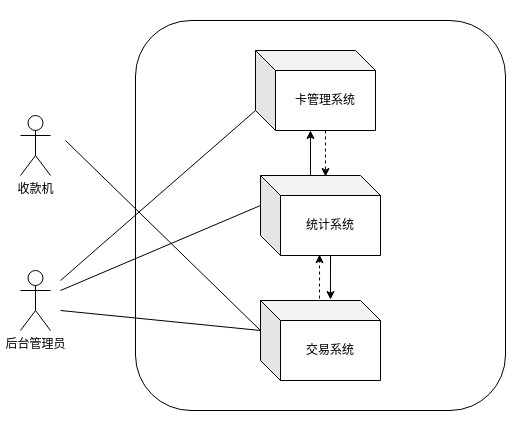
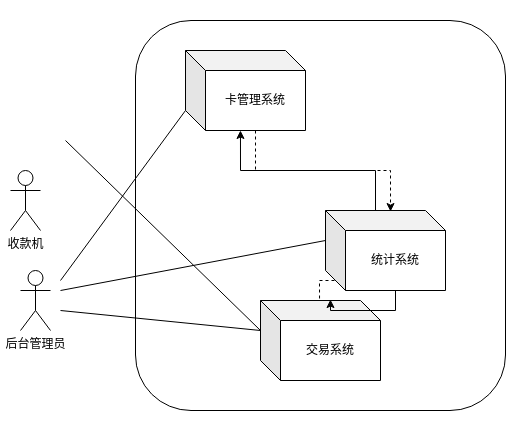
(316, 91) -> (246, 91)
(36, 146) -> (26, 201)
(321, 216) -> (386, 251)
